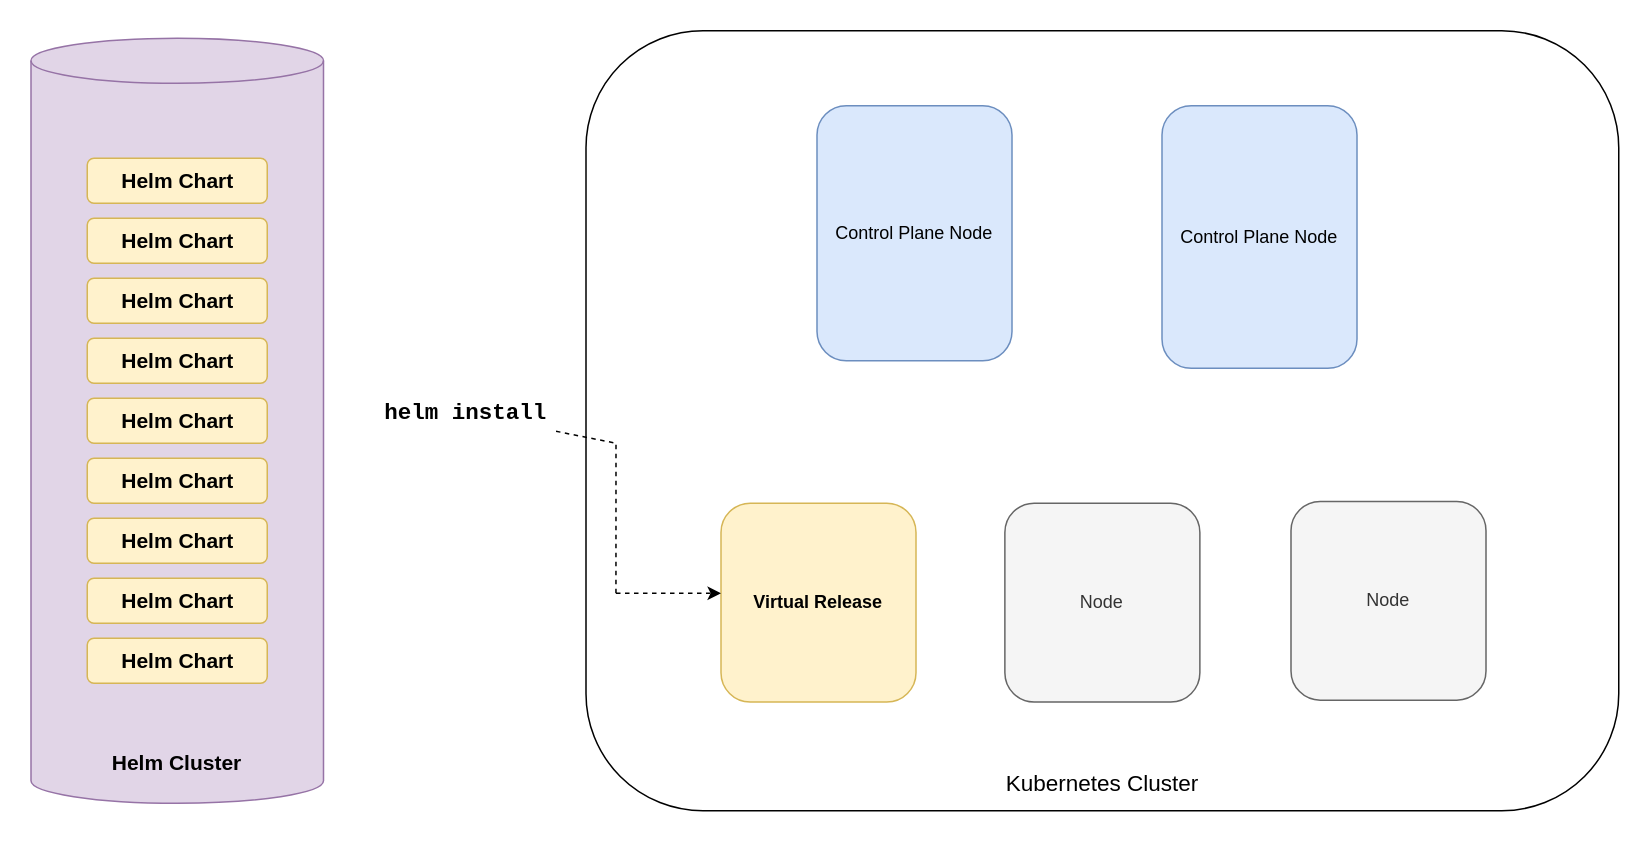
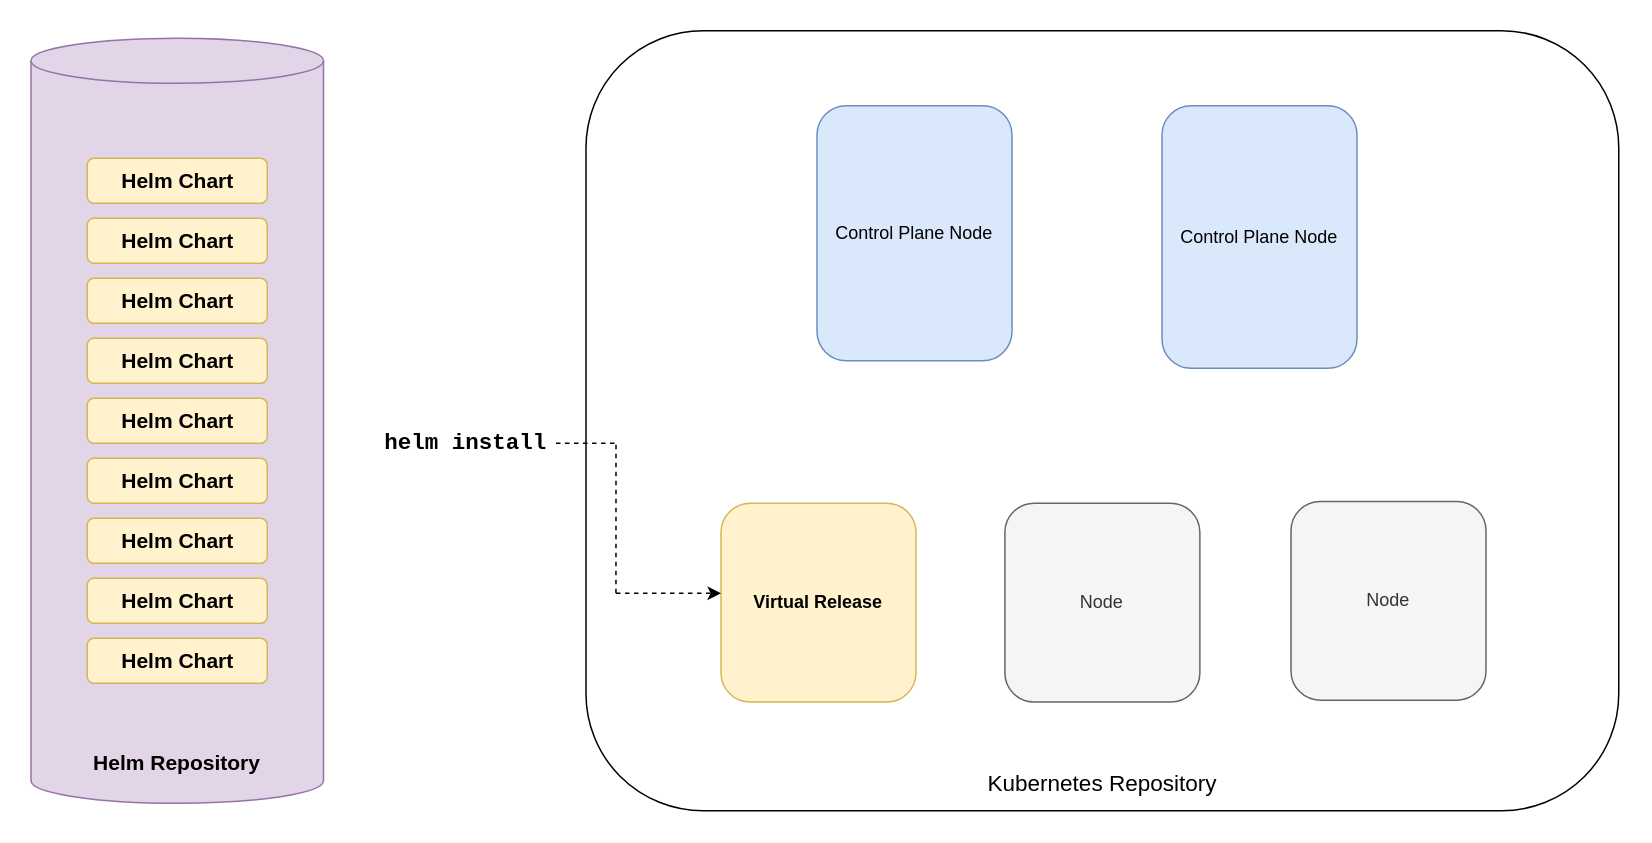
(466, 413) -> (466, 443)
(177, 762) -> (177, 762)
(1103, 782) -> (1103, 782)
